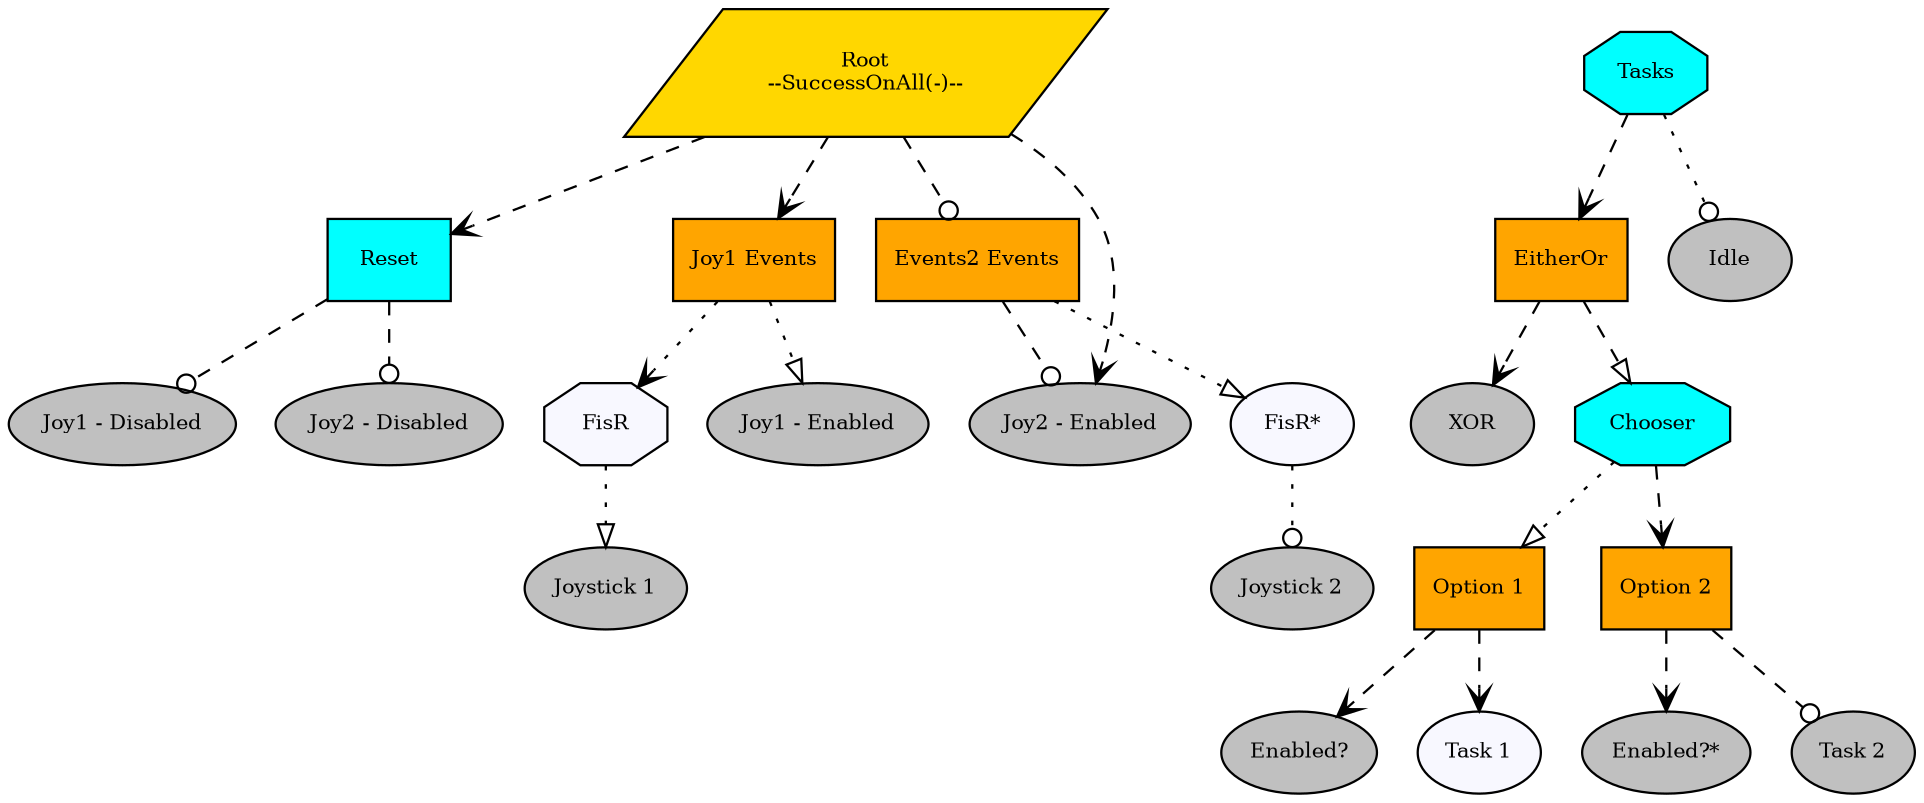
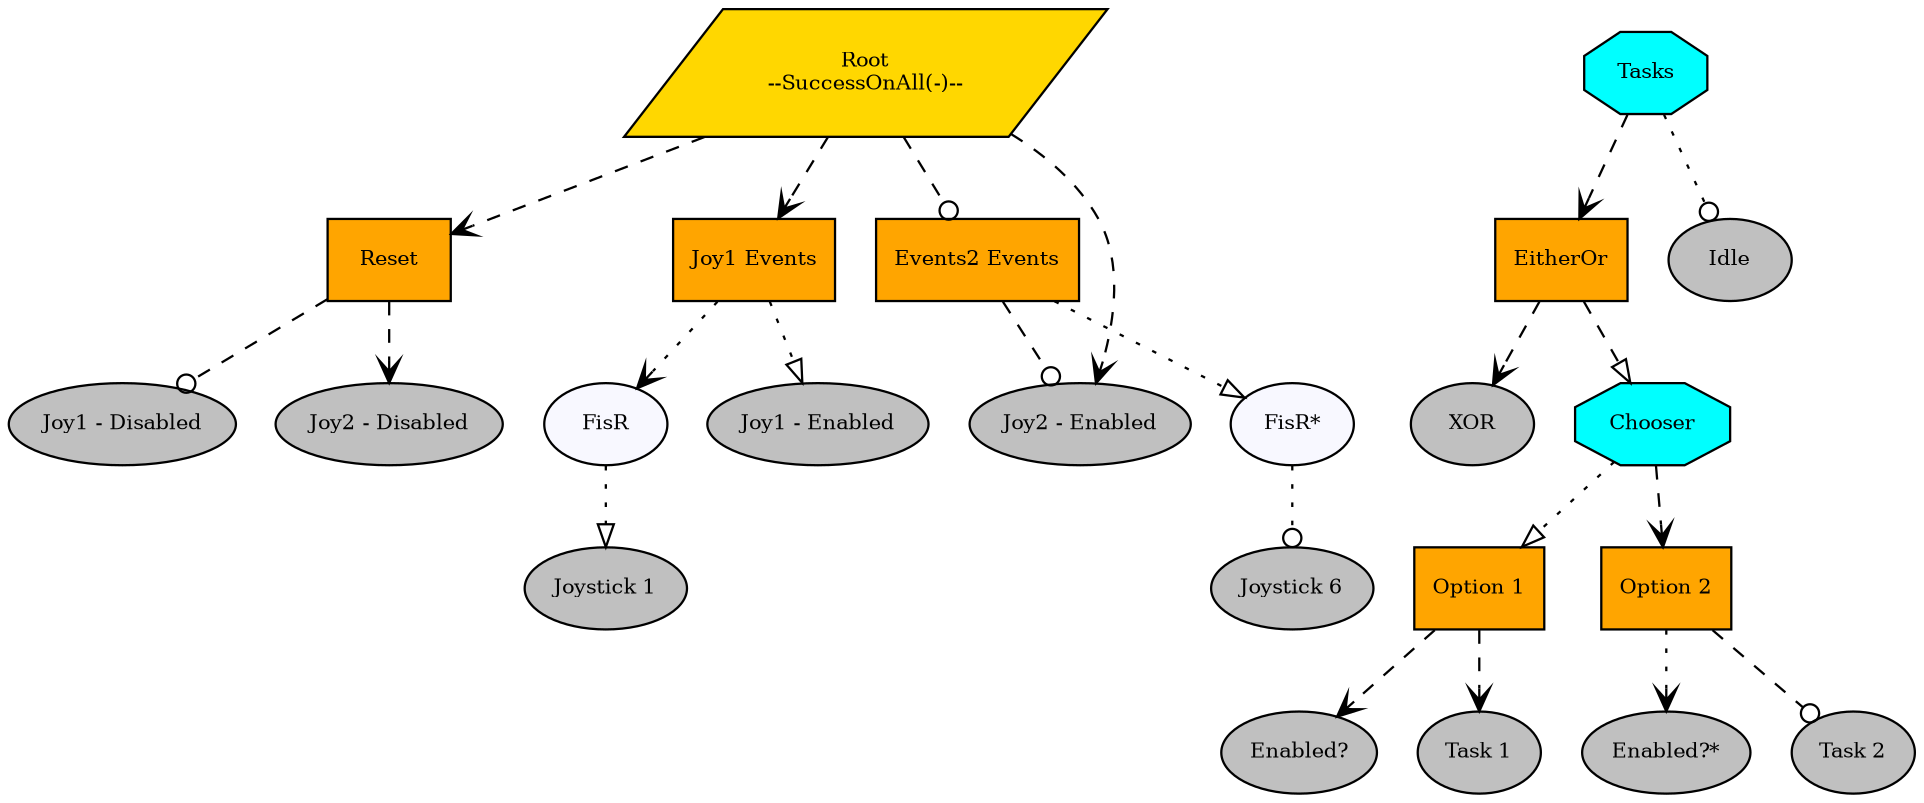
(389, 260) -> (389, 260)
(389, 333) -> (389, 331)
(606, 424) -> (606, 424)
(1292, 588) -> (1292, 588)
(1666, 659) -> (1666, 659)
(1479, 753) -> (1479, 753)
